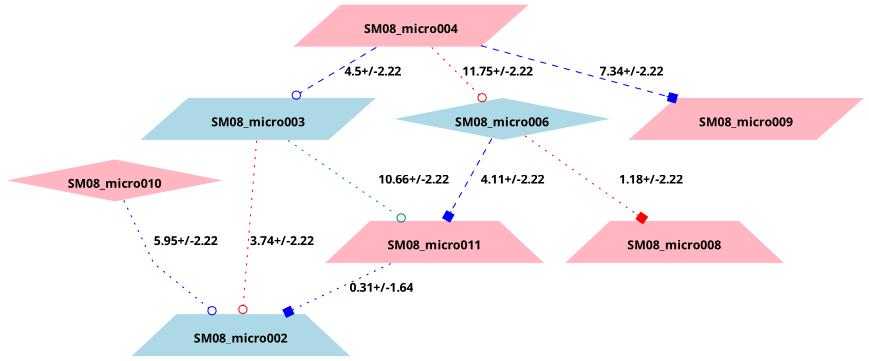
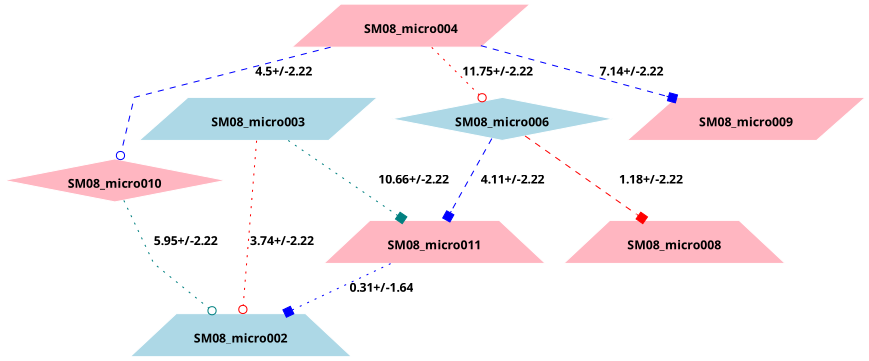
(338, 70) -> (206, 79)
(632, 72) -> (632, 72)
(581, 175) -> (581, 175)
(342, 177) -> (342, 177)
(154, 264) -> (154, 264)
